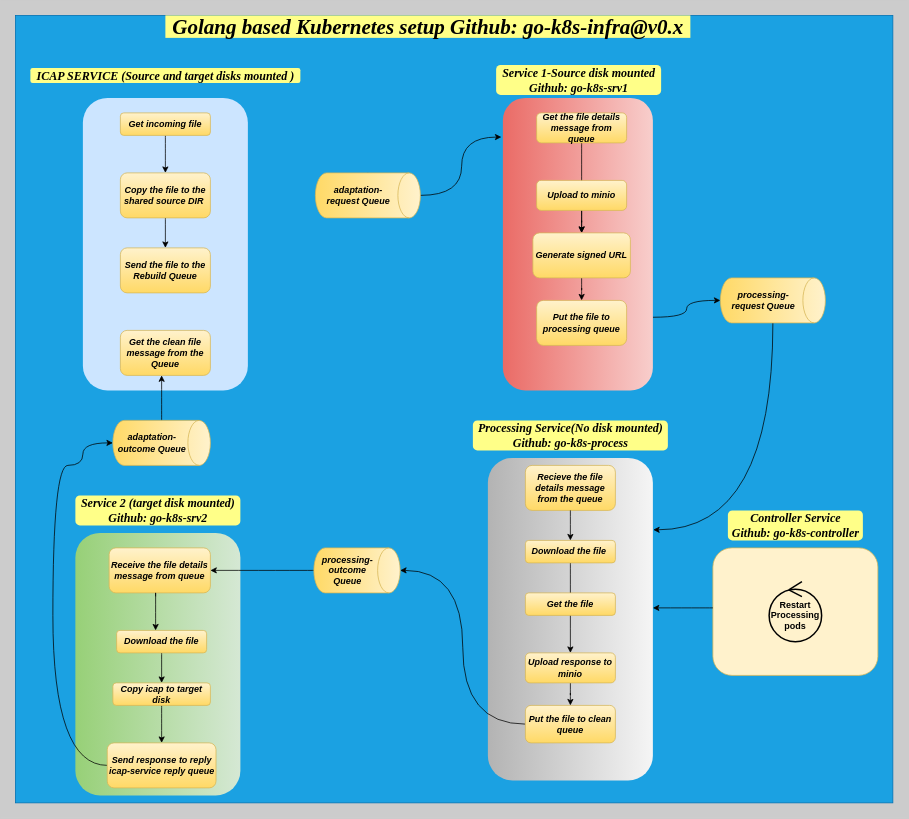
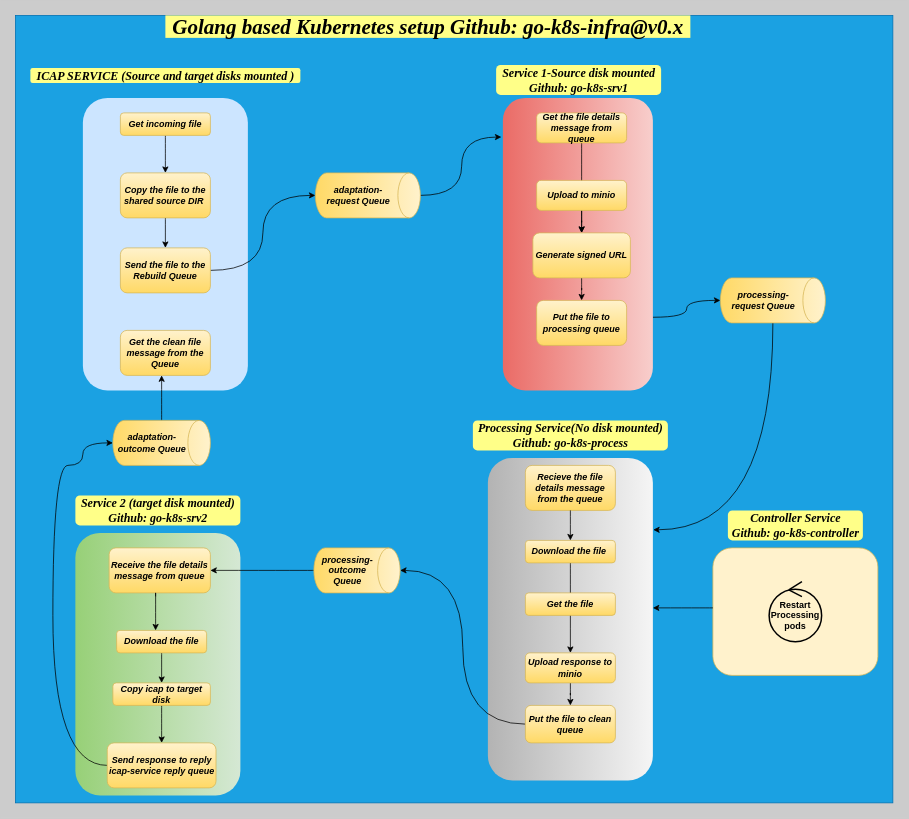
none -> (263, 235)
